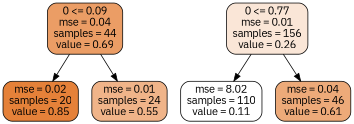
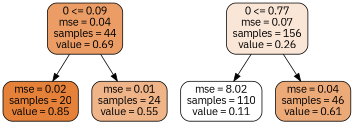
(267, 29) -> (267, 29)
